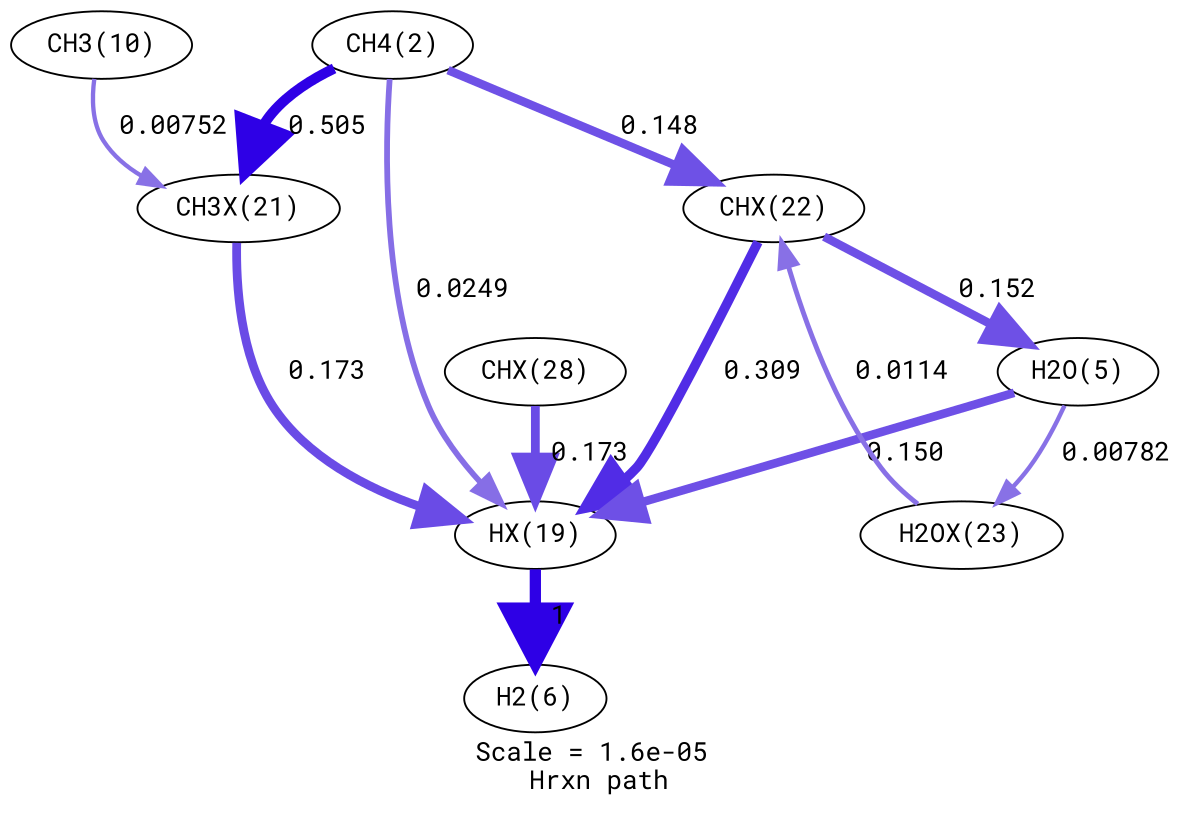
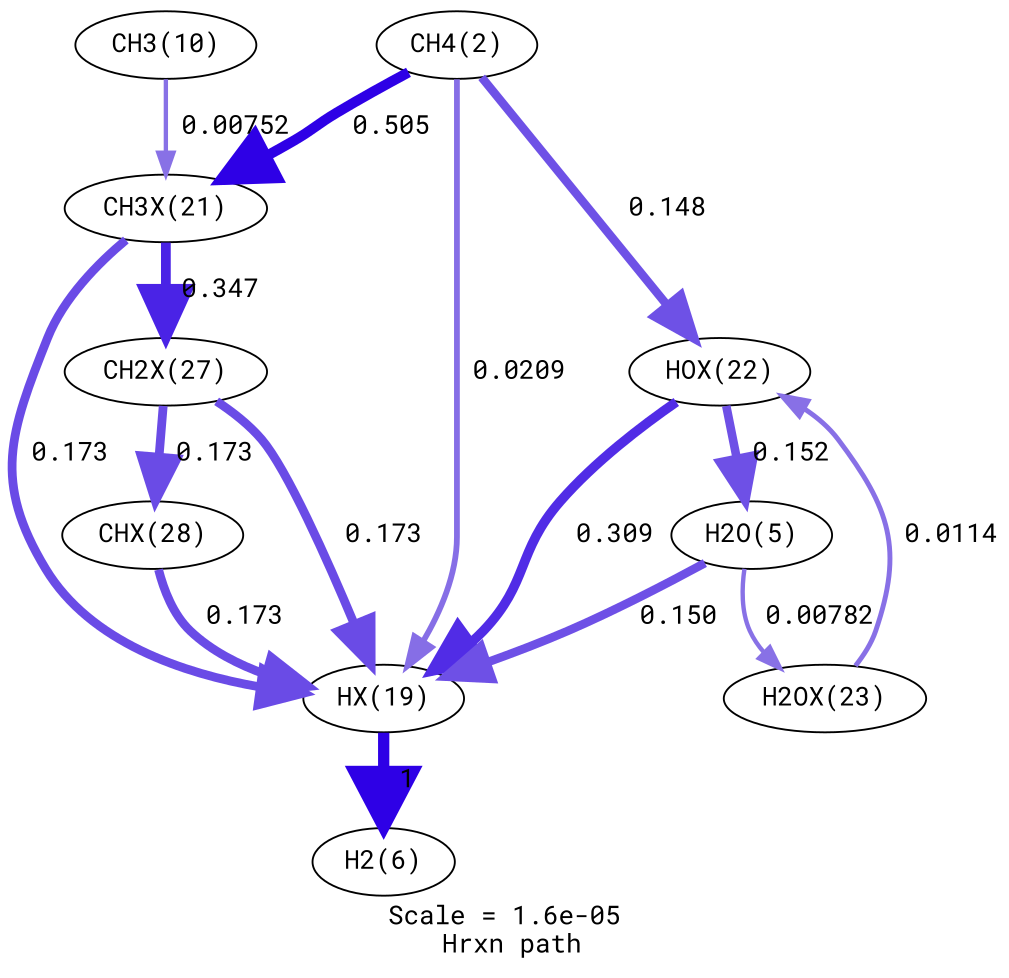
(774, 208) -> (720, 372)
(455, 290) -> (511, 372)
none -> (166, 372)
